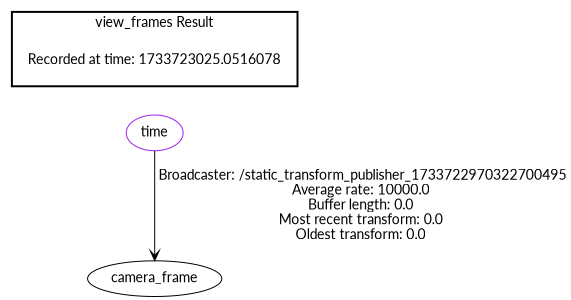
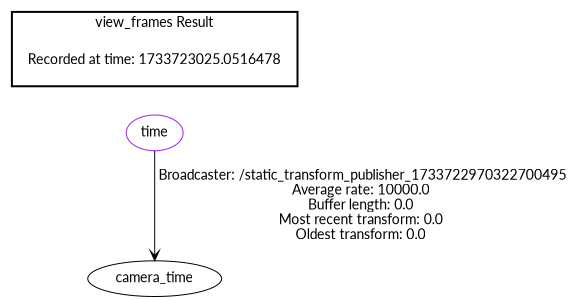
(155, 60) -> (155, 60)
(155, 279) -> (155, 279)
